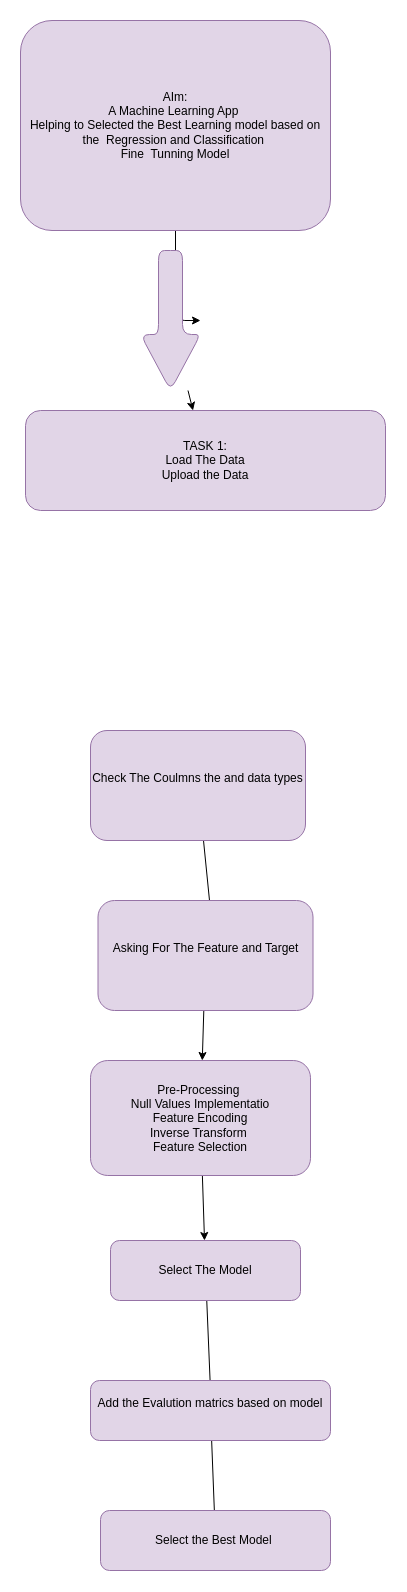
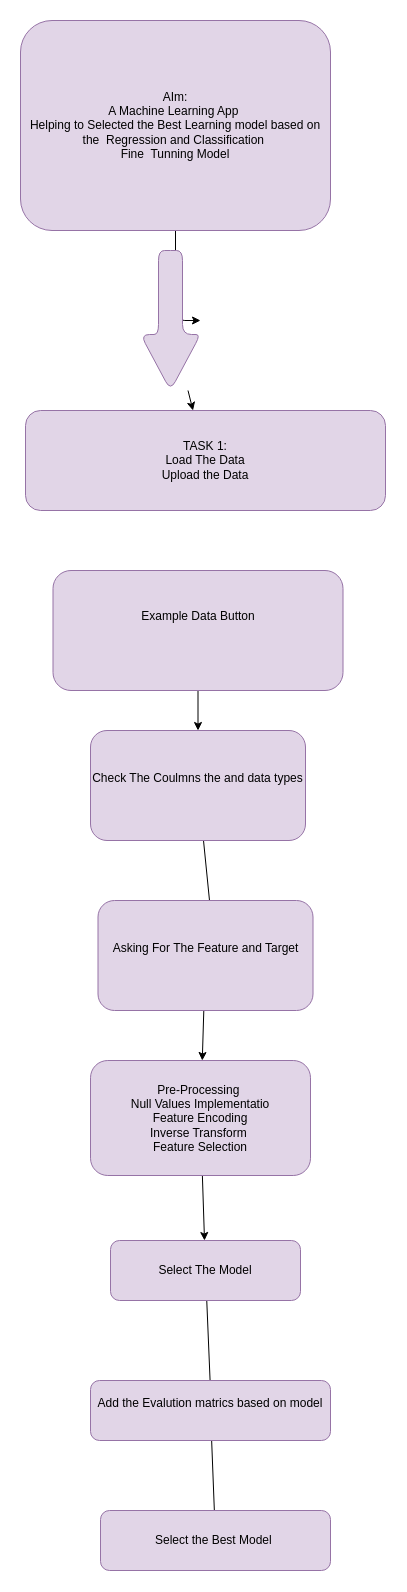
none -> (198, 631)
none -> (198, 707)
